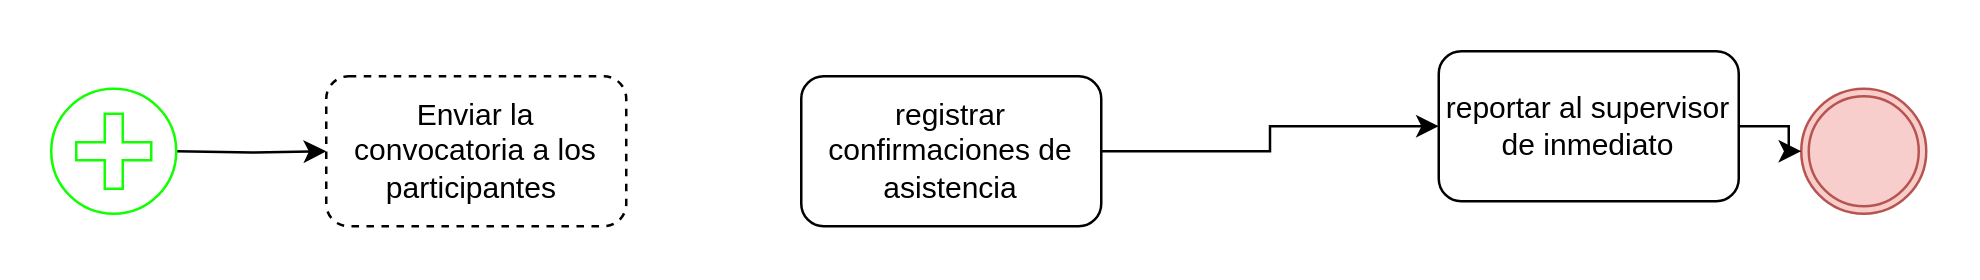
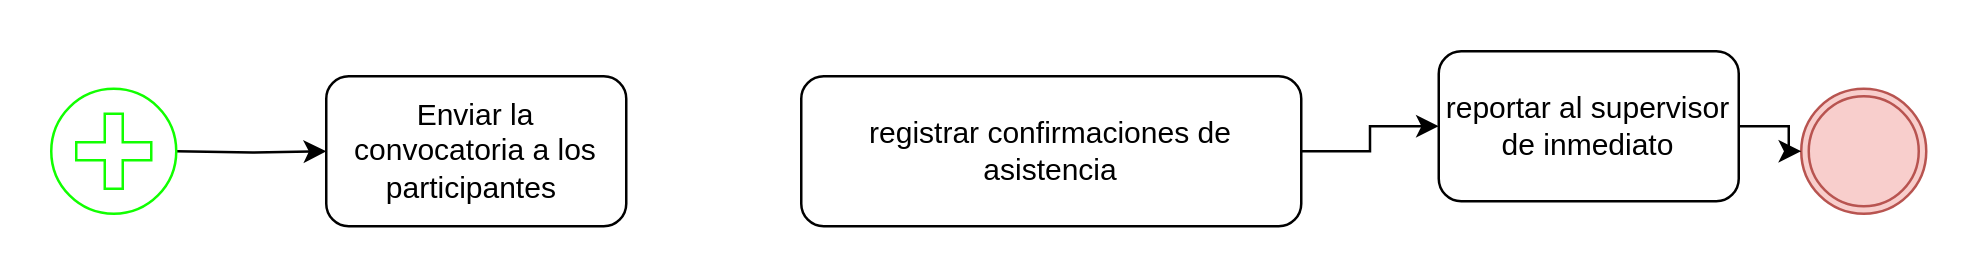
(476, 151) -> (476, 151)
(951, 151) -> (1051, 151)
